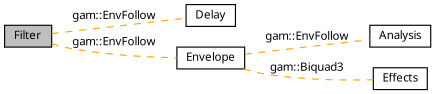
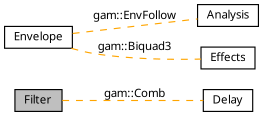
(114, 16) -> (135, 94)
(114, 54) -> none
